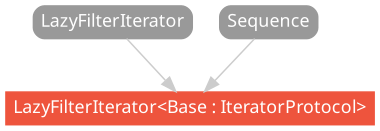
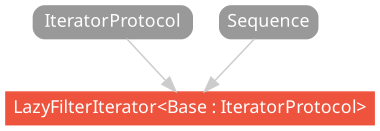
(113, 22) -> (113, 22)
